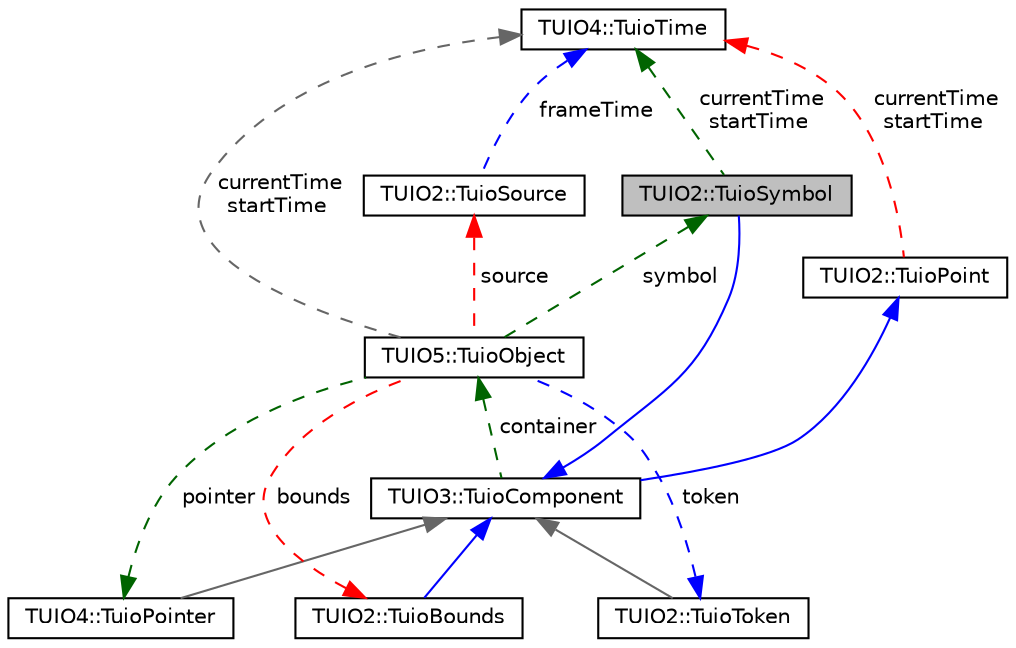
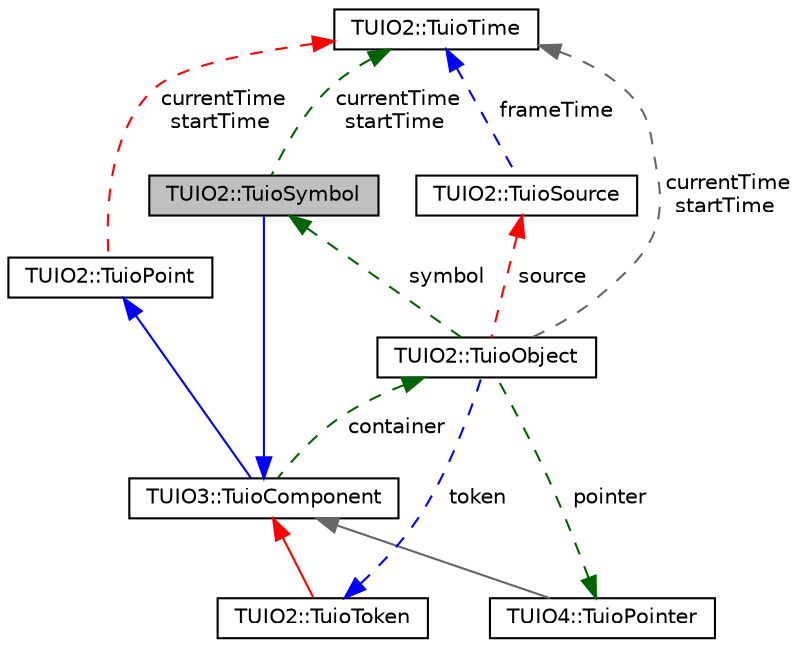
(623, 29) -> (436, 29)
(474, 357) -> (487, 357)
(614, 564) -> (298, 568)
(409, 618) -> none
